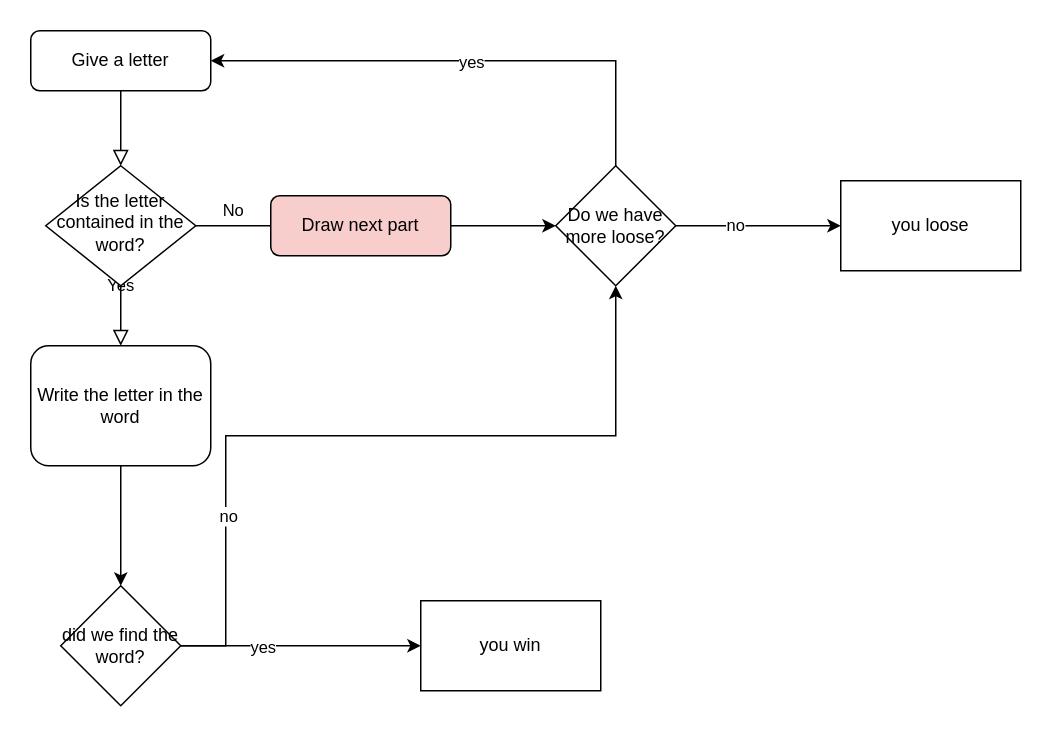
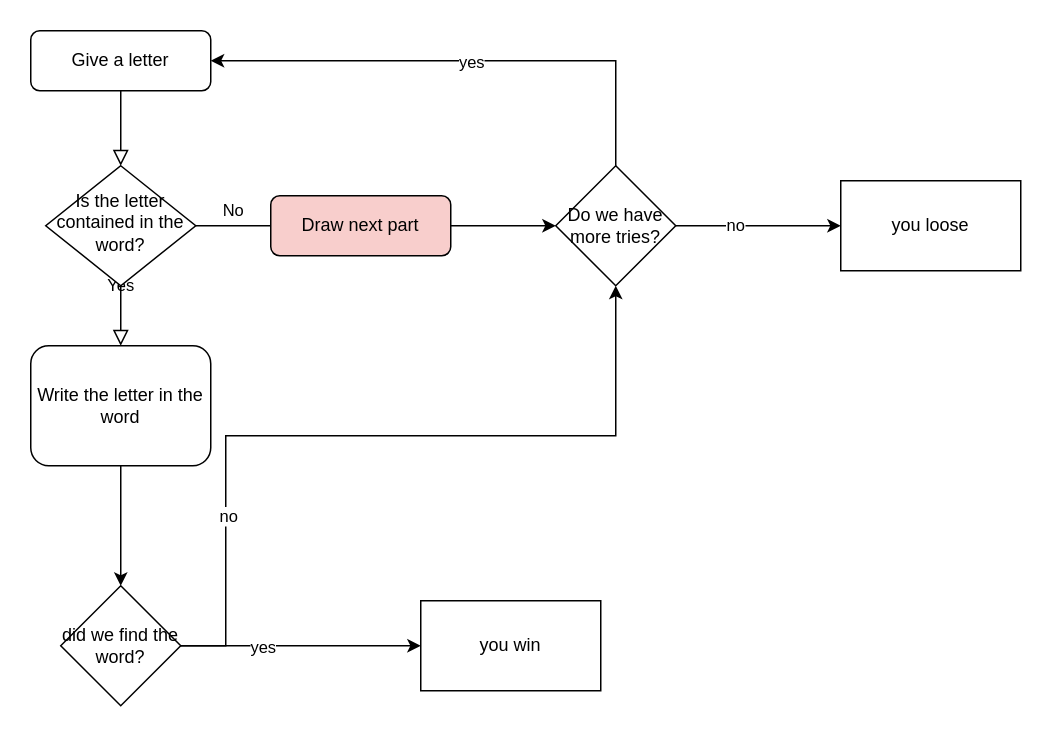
(616, 226) -> (616, 226)
